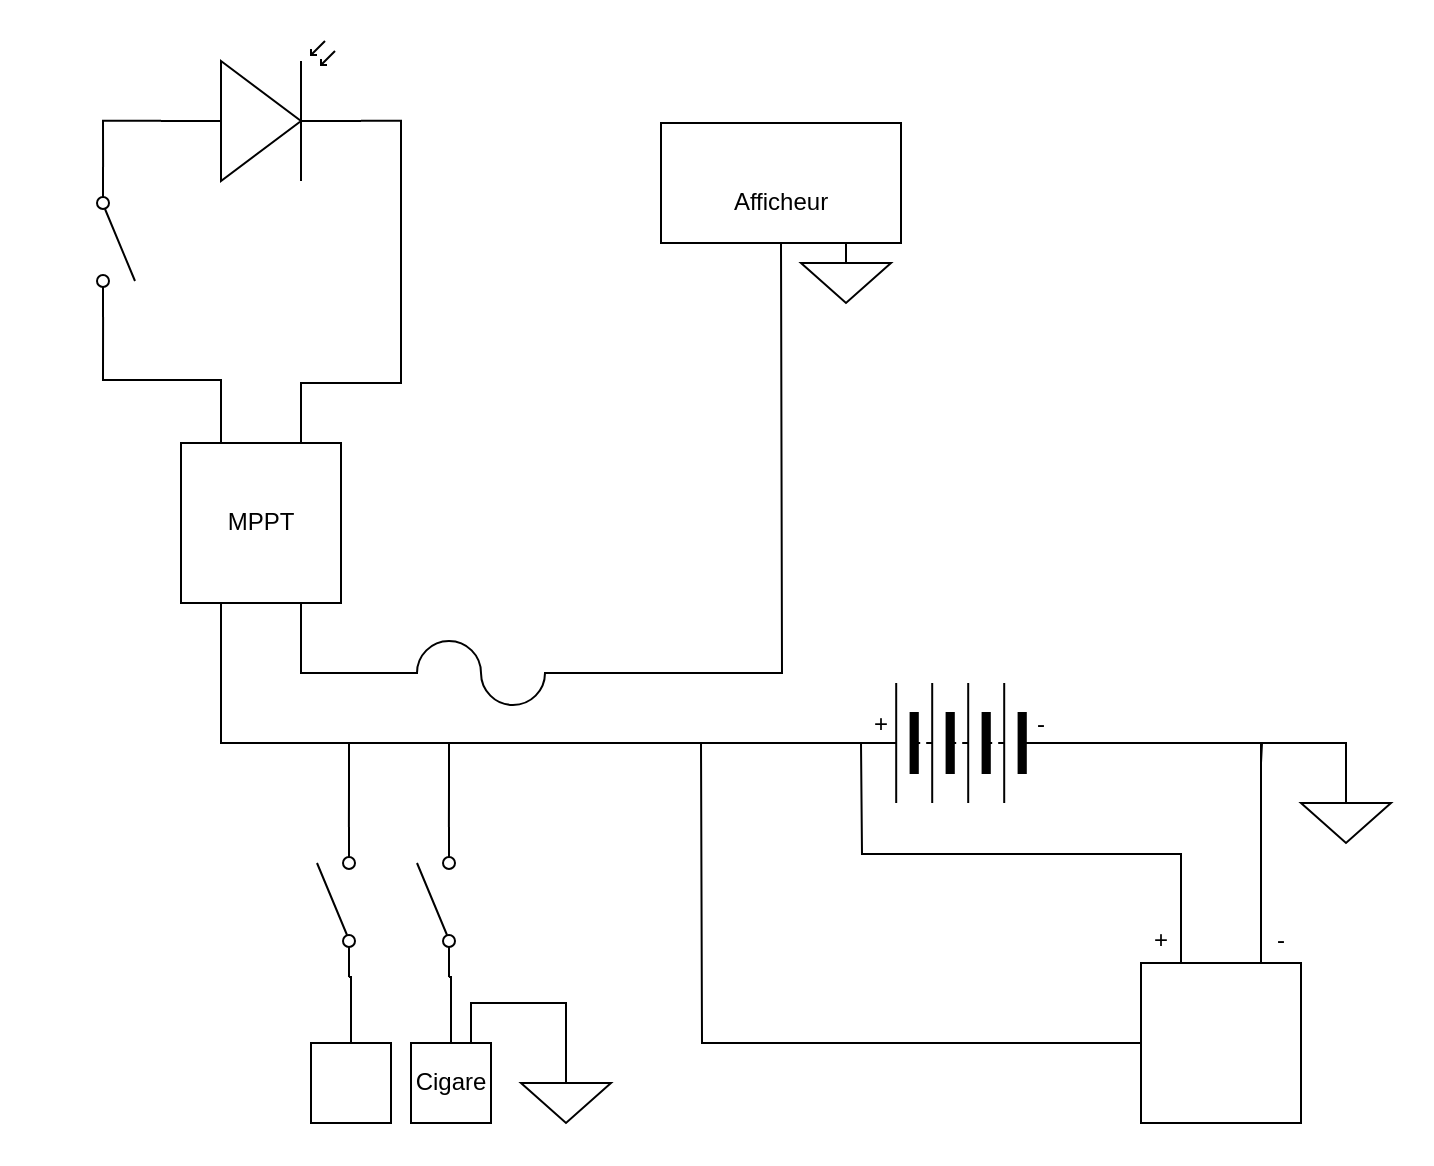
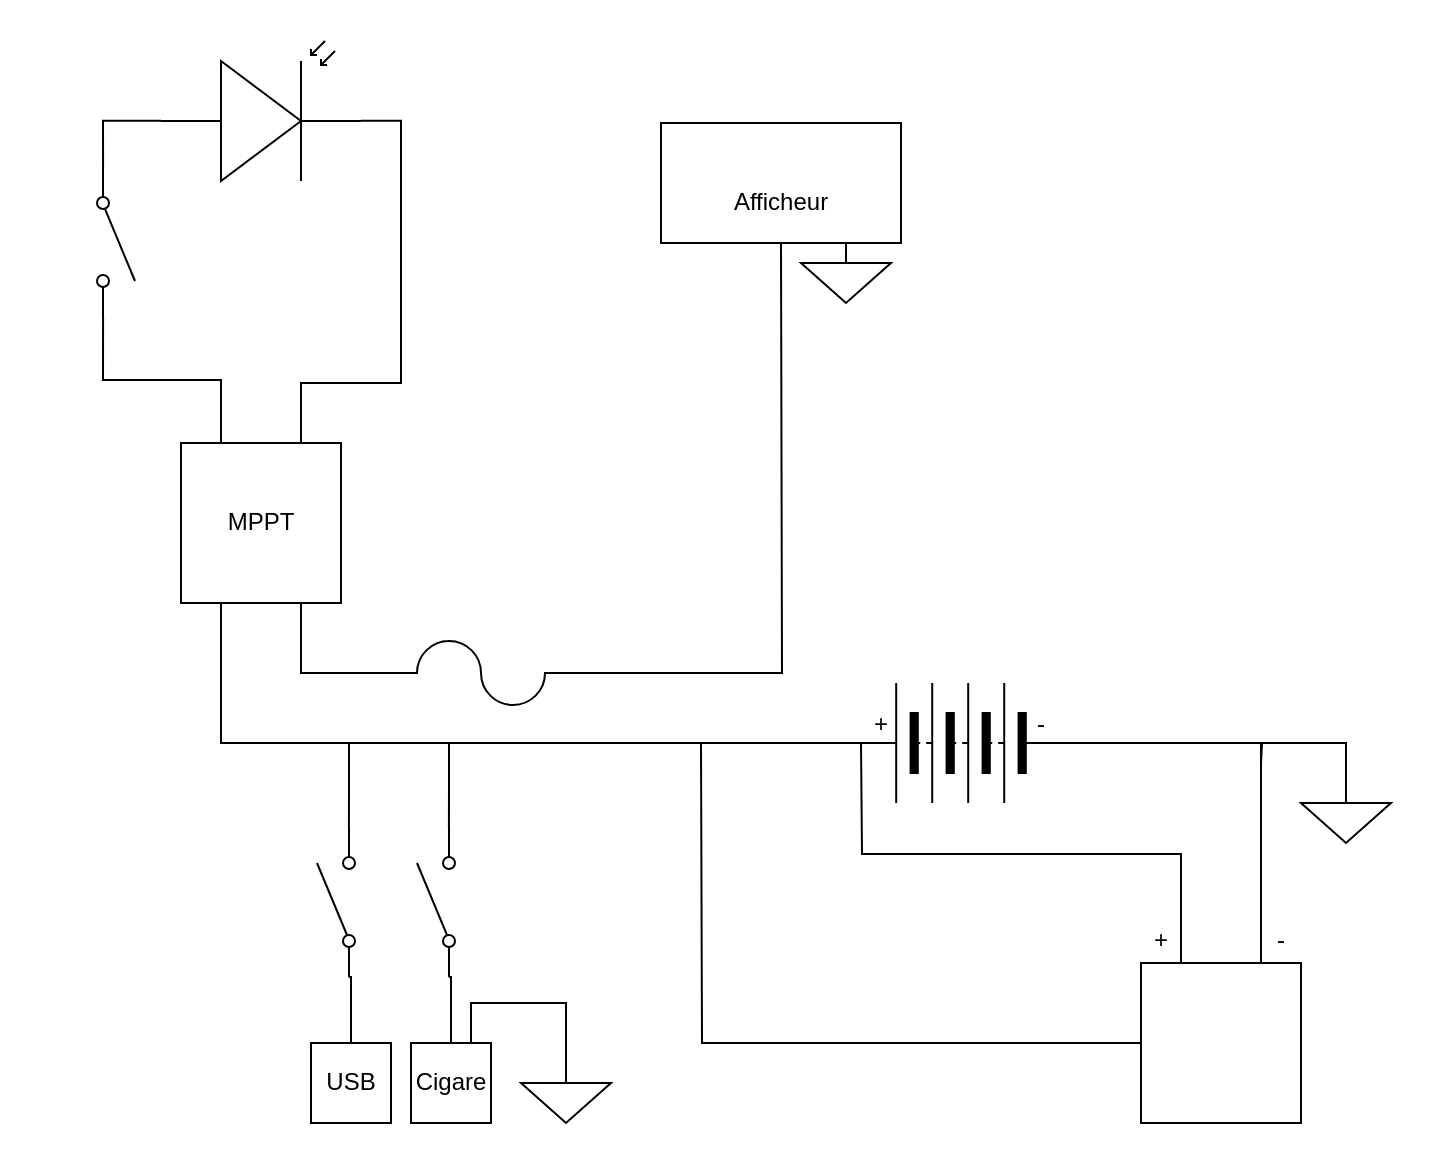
none -> (351, 1083)
